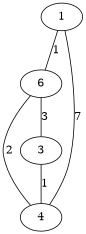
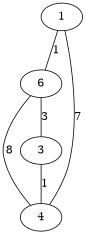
(10, 151) -> (10, 151)
